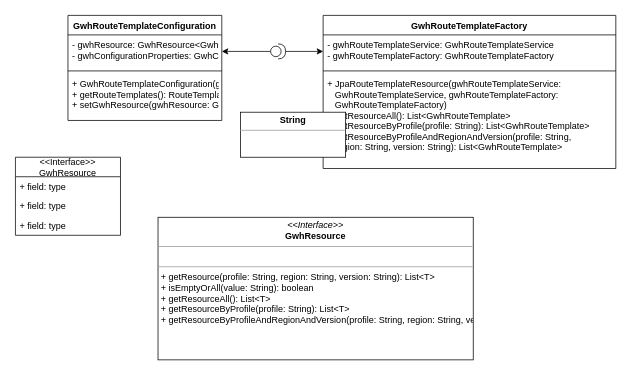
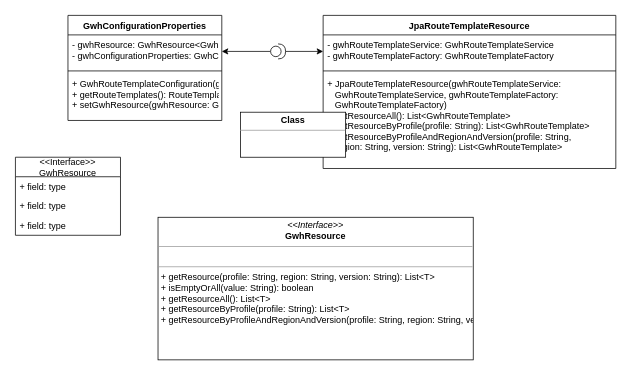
(144, 26) -> (144, 26)
(469, 26) -> (469, 26)
(254, 118) -> (252, 118)
